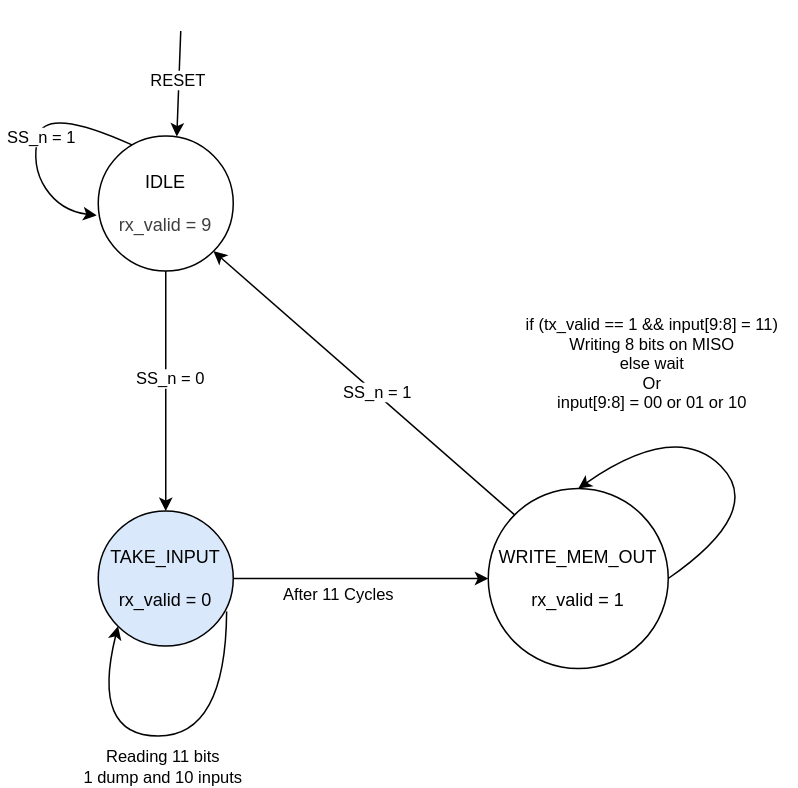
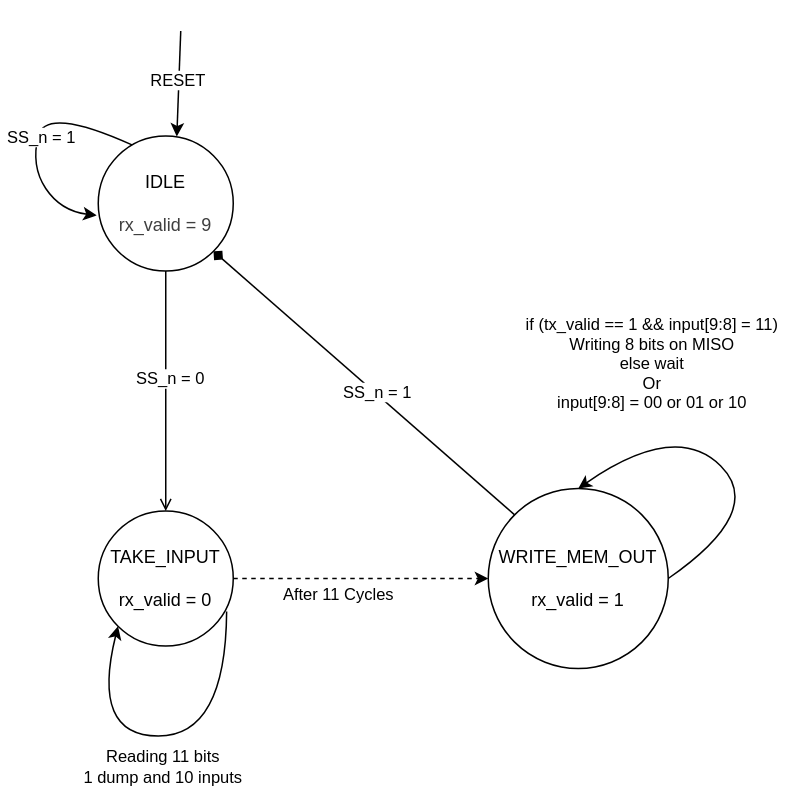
(221, 258) -> (223, 259)
(166, 499) -> (166, 501)
(166, 578) -> (166, 578)
(356, 578) -> (356, 578)
